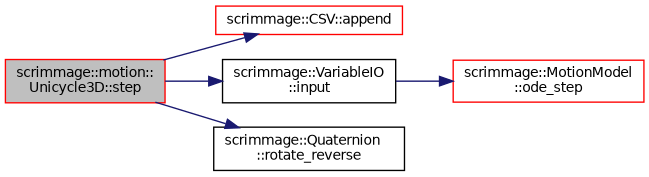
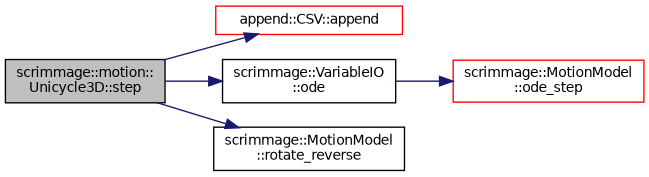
(309, 20) -> (309, 20)
(85, 81) -> (85, 81)
(309, 81) -> (309, 81)
(309, 149) -> (309, 149)
